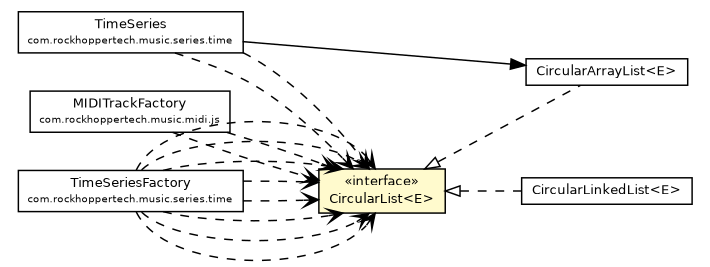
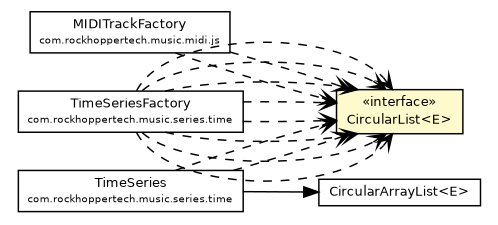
(509, 124) -> none
(607, 191) -> none
